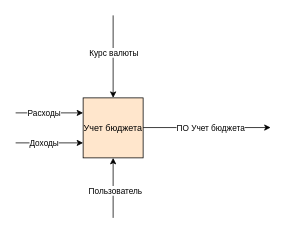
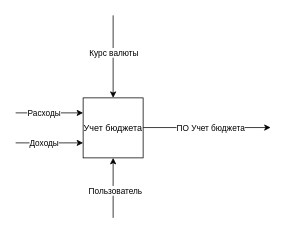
(113, 128) -> (113, 128)
